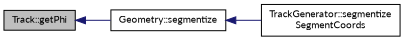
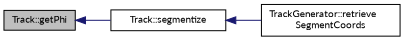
(168, 20) -> (168, 20)
(331, 20) -> (331, 20)
